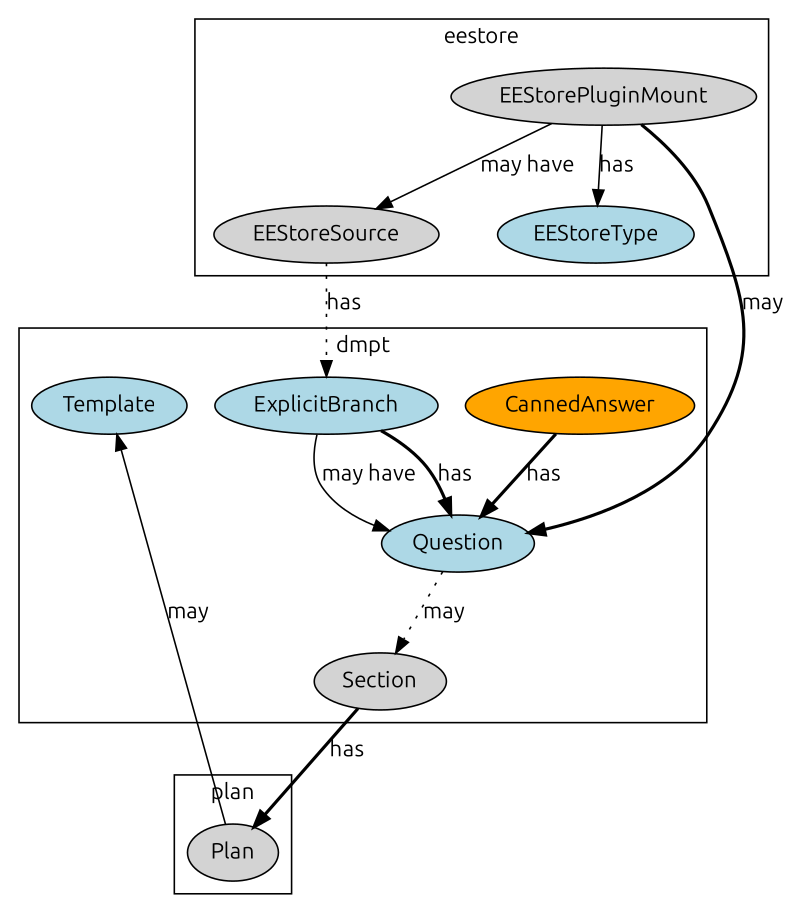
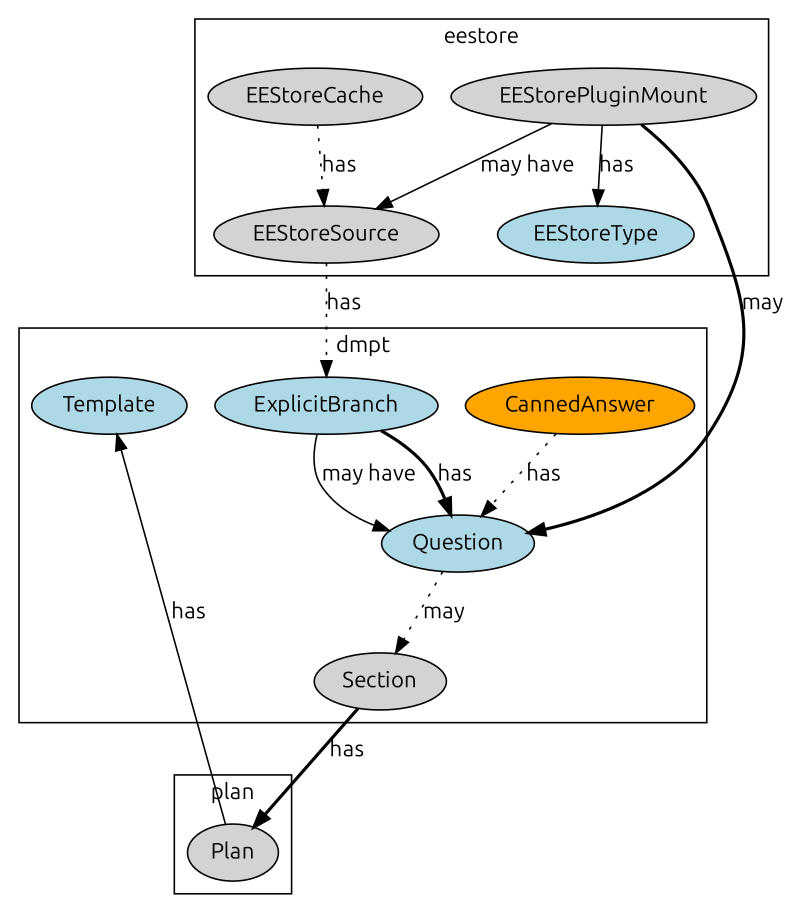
none -> (315, 97)
(524, 469) -> (524, 469)
(189, 612) -> (189, 612)
